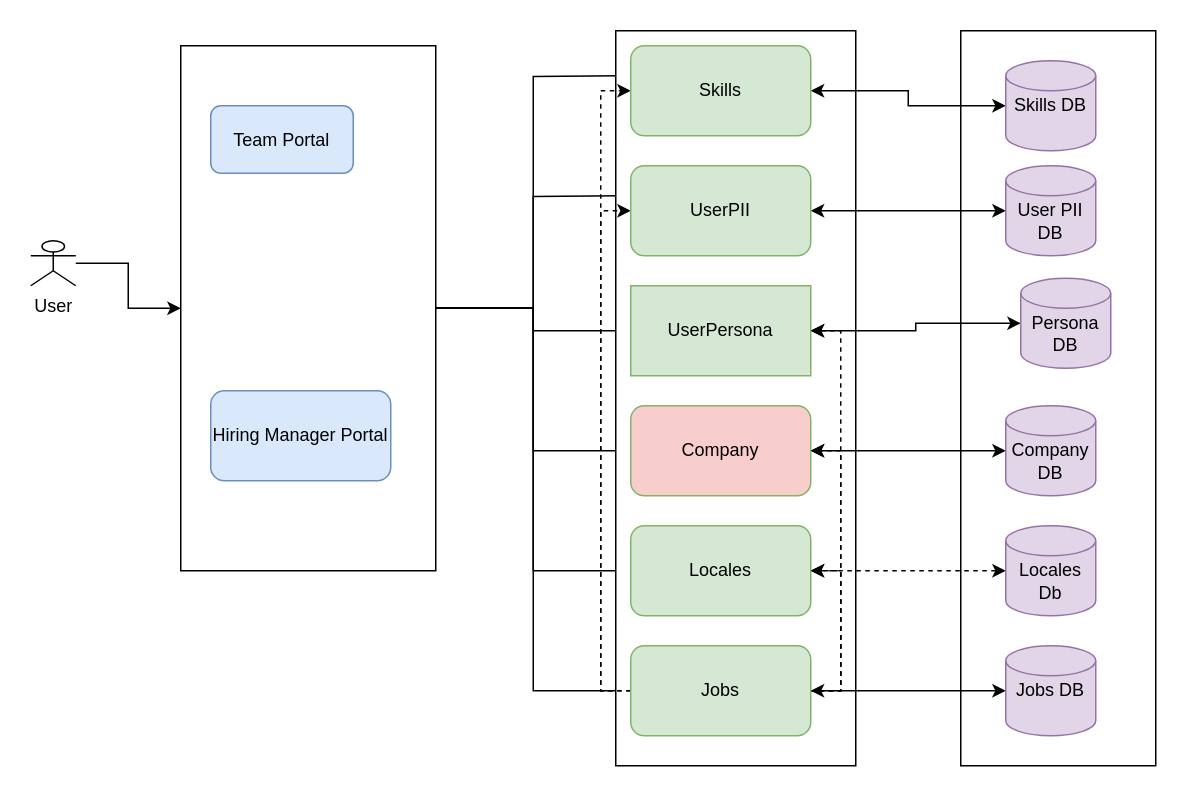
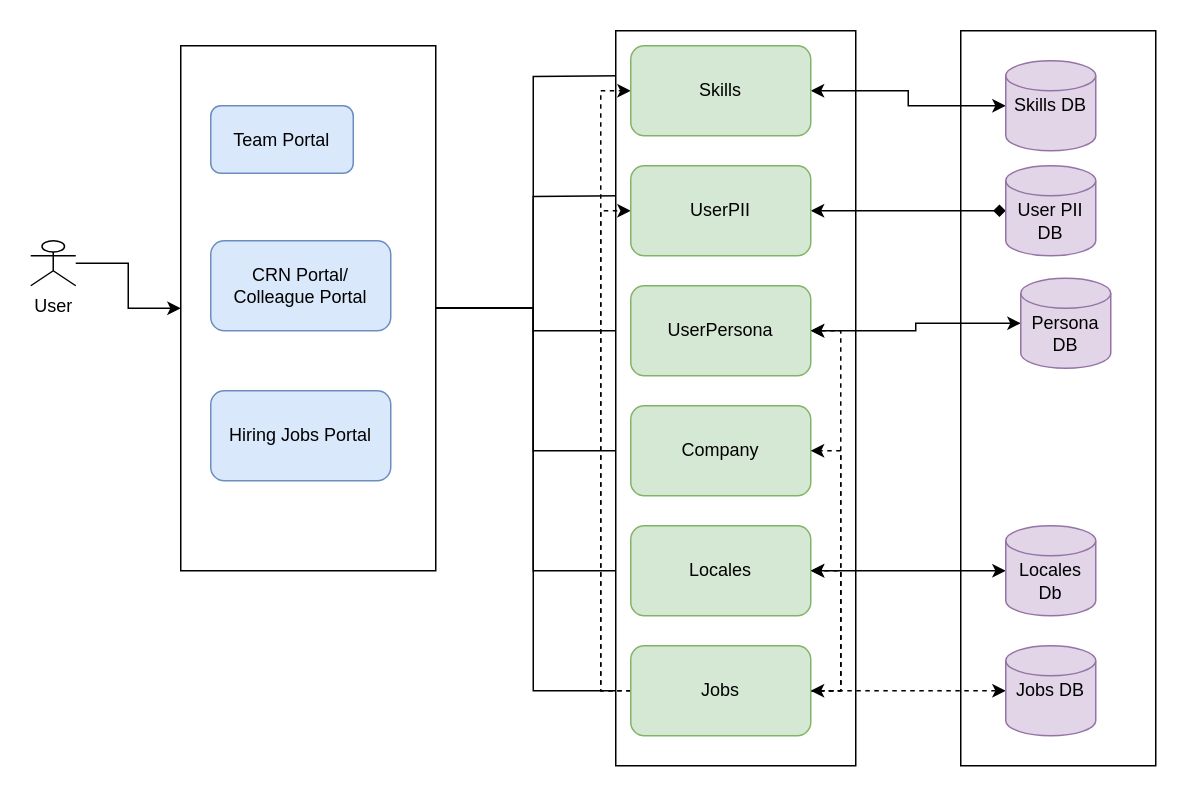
(994, 211) -> (993, 211)
none -> (301, 286)
(721, 331) -> (721, 331)
(301, 436) -> (301, 436)
(721, 451) -> (721, 451)
(919, 451) -> none
(1051, 451) -> none
(917, 571) -> (917, 571)
(917, 691) -> (917, 691)
